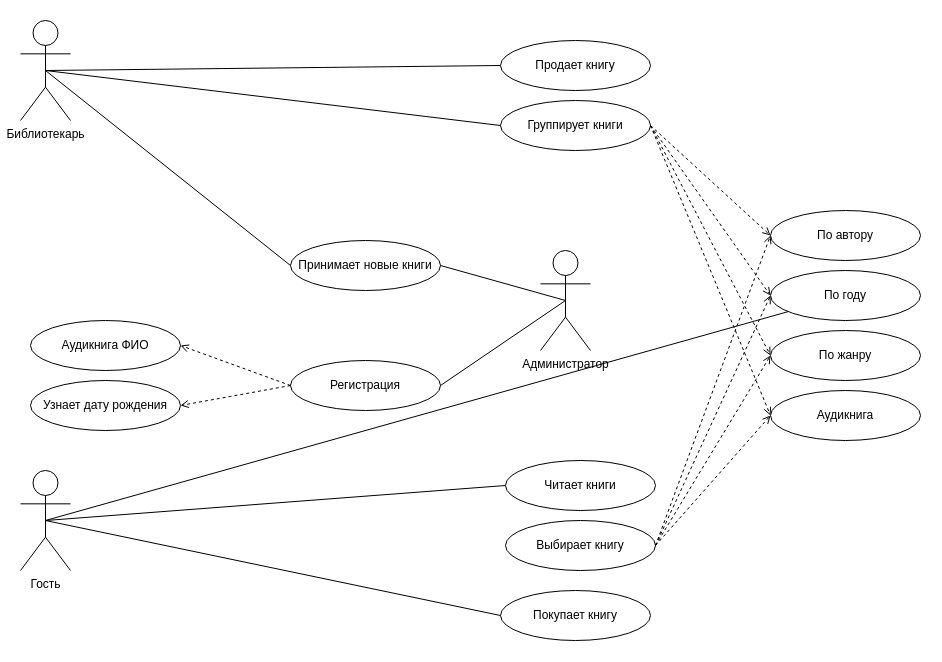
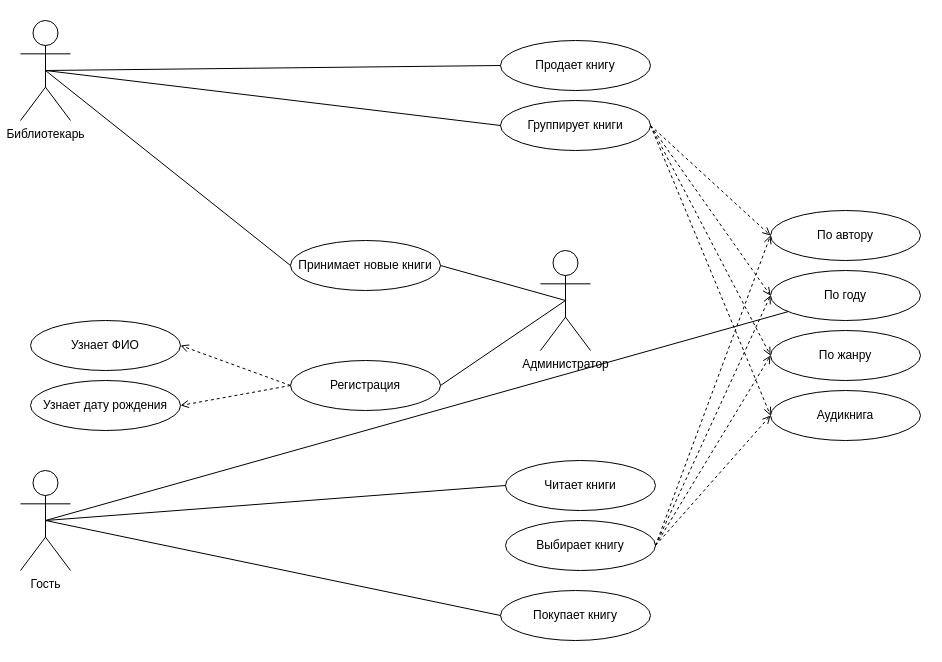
(106, 346) -> (106, 346)
